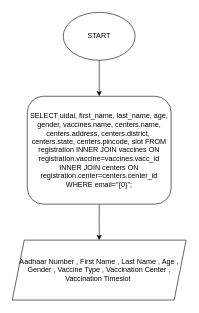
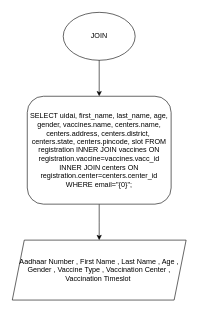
(99, 36) -> (99, 36)
